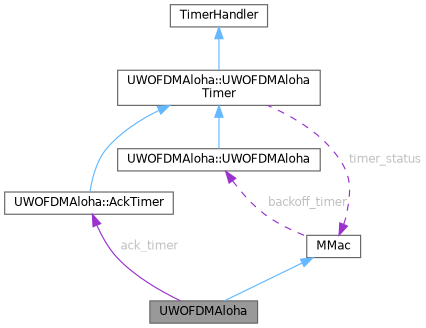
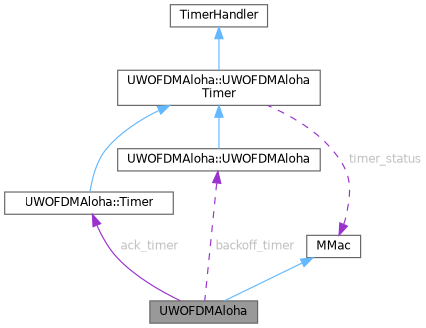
(89, 203) -> (89, 203)
(265, 215) -> (211, 242)
